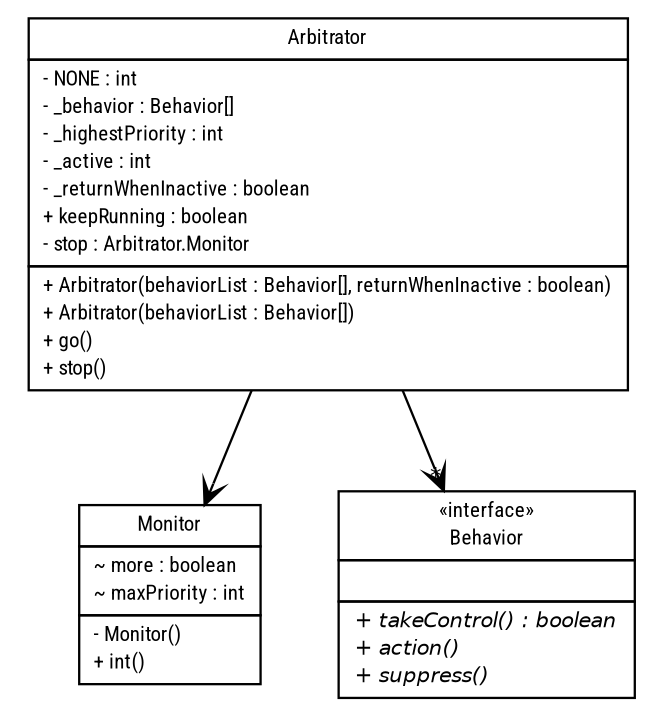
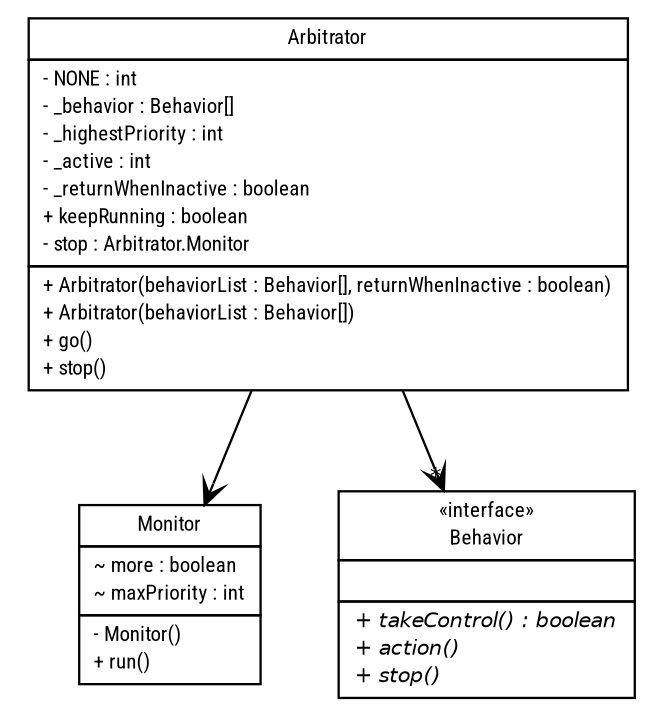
(121, 662) -> (123, 662)
(422, 676) -> (398, 676)
